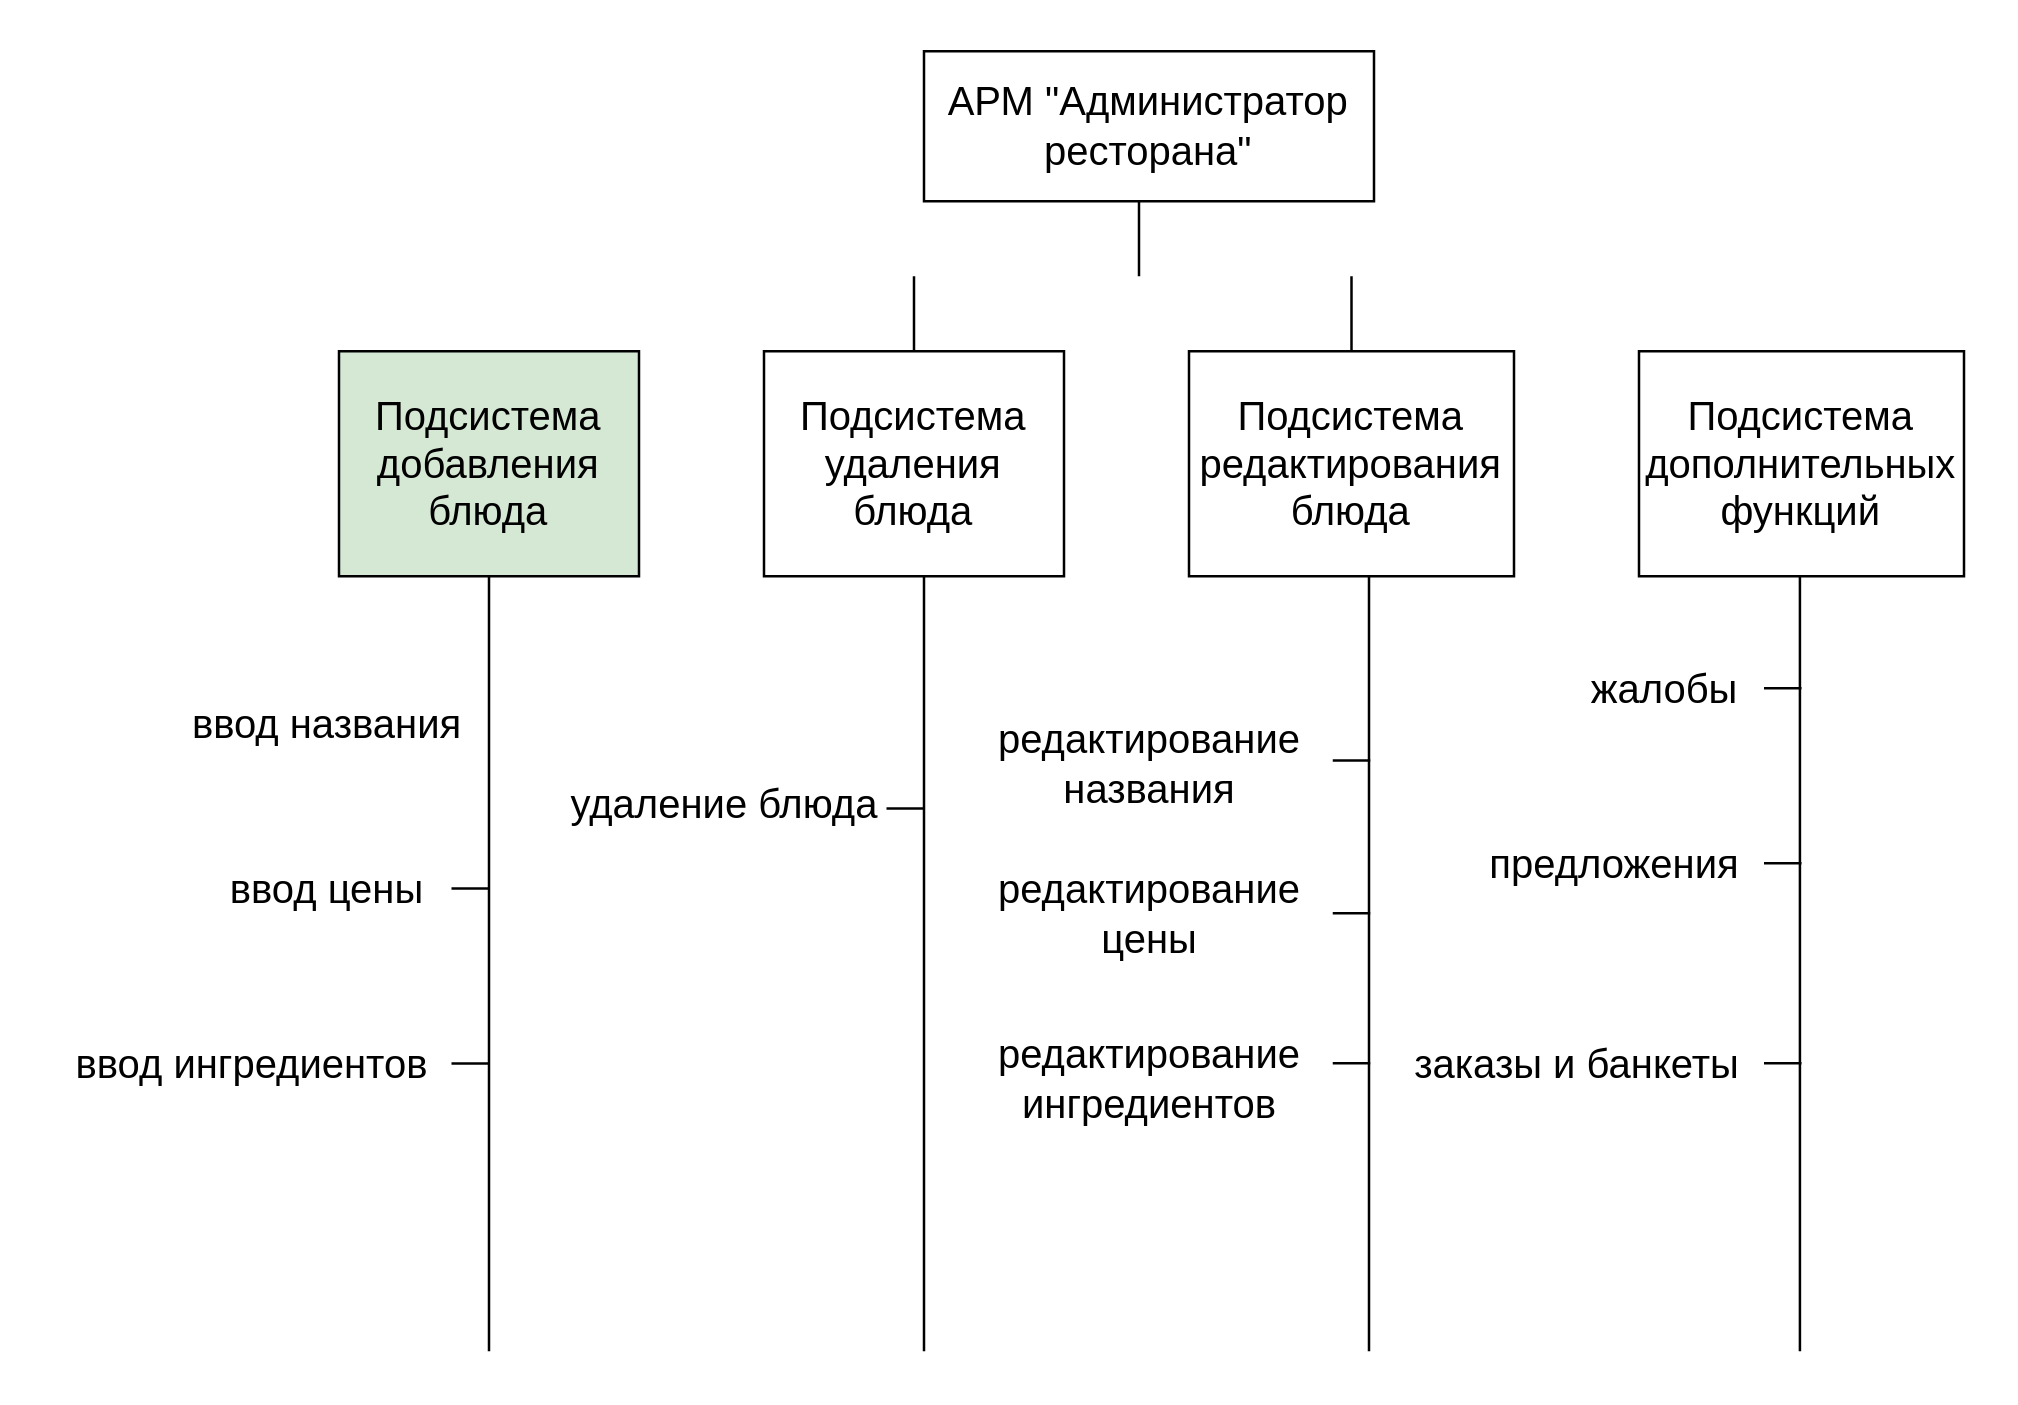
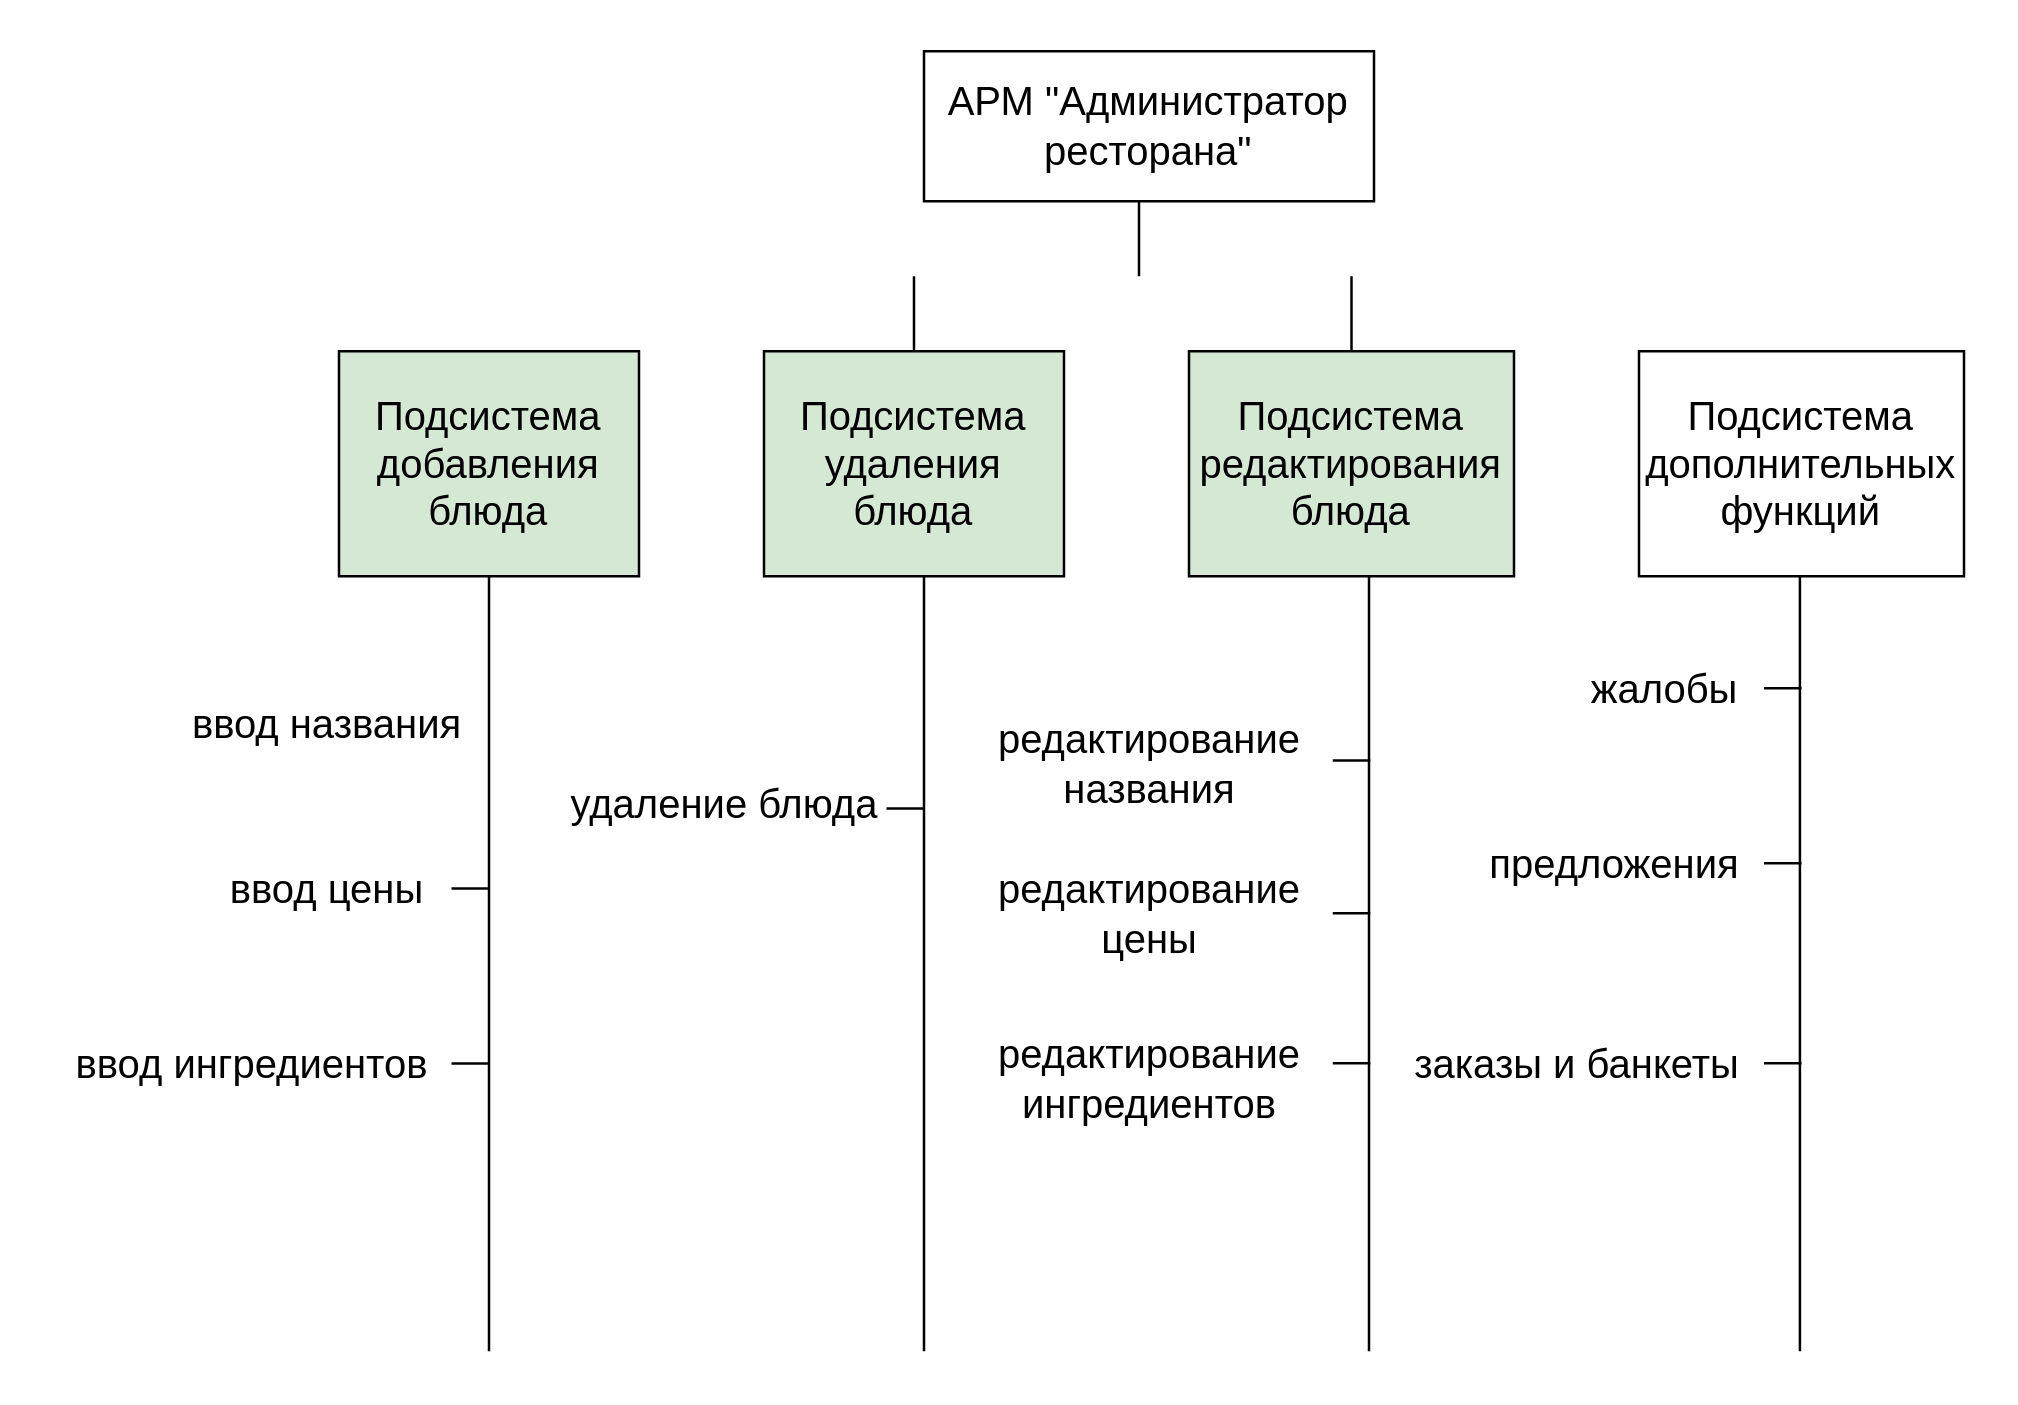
(914, 464) -> (914, 464)
(1351, 464) -> (1351, 464)
